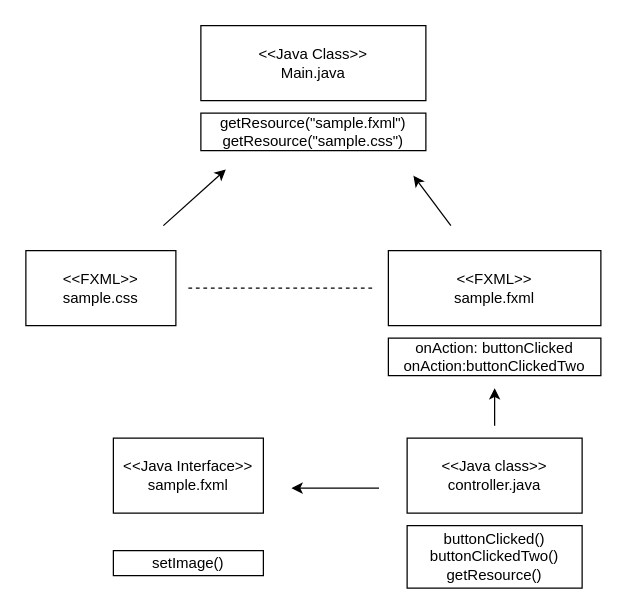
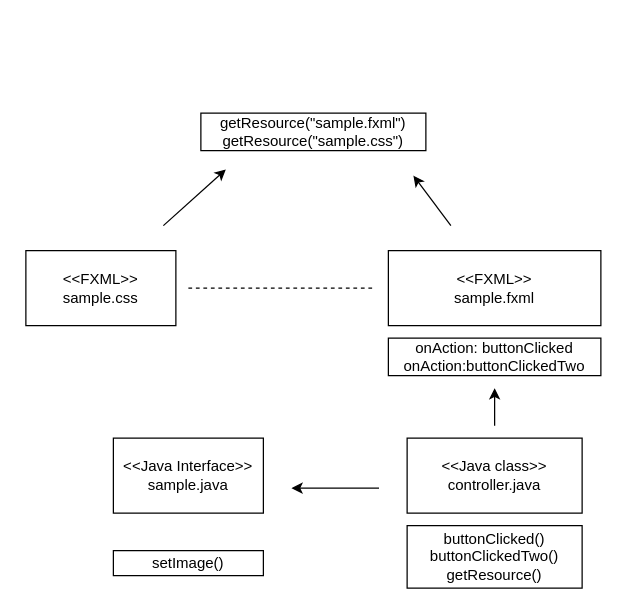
(313, 63) -> none
(188, 476) -> (188, 476)
